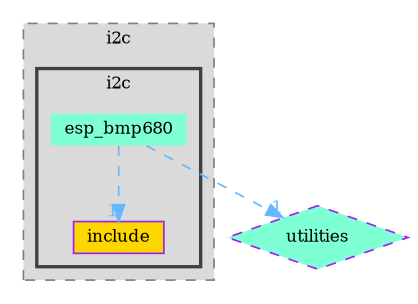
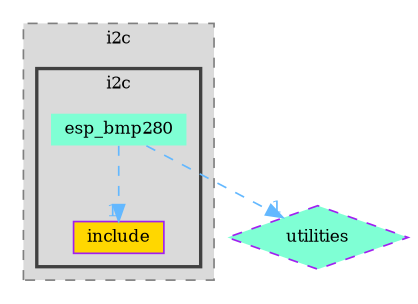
(119, 130) -> (119, 130)
